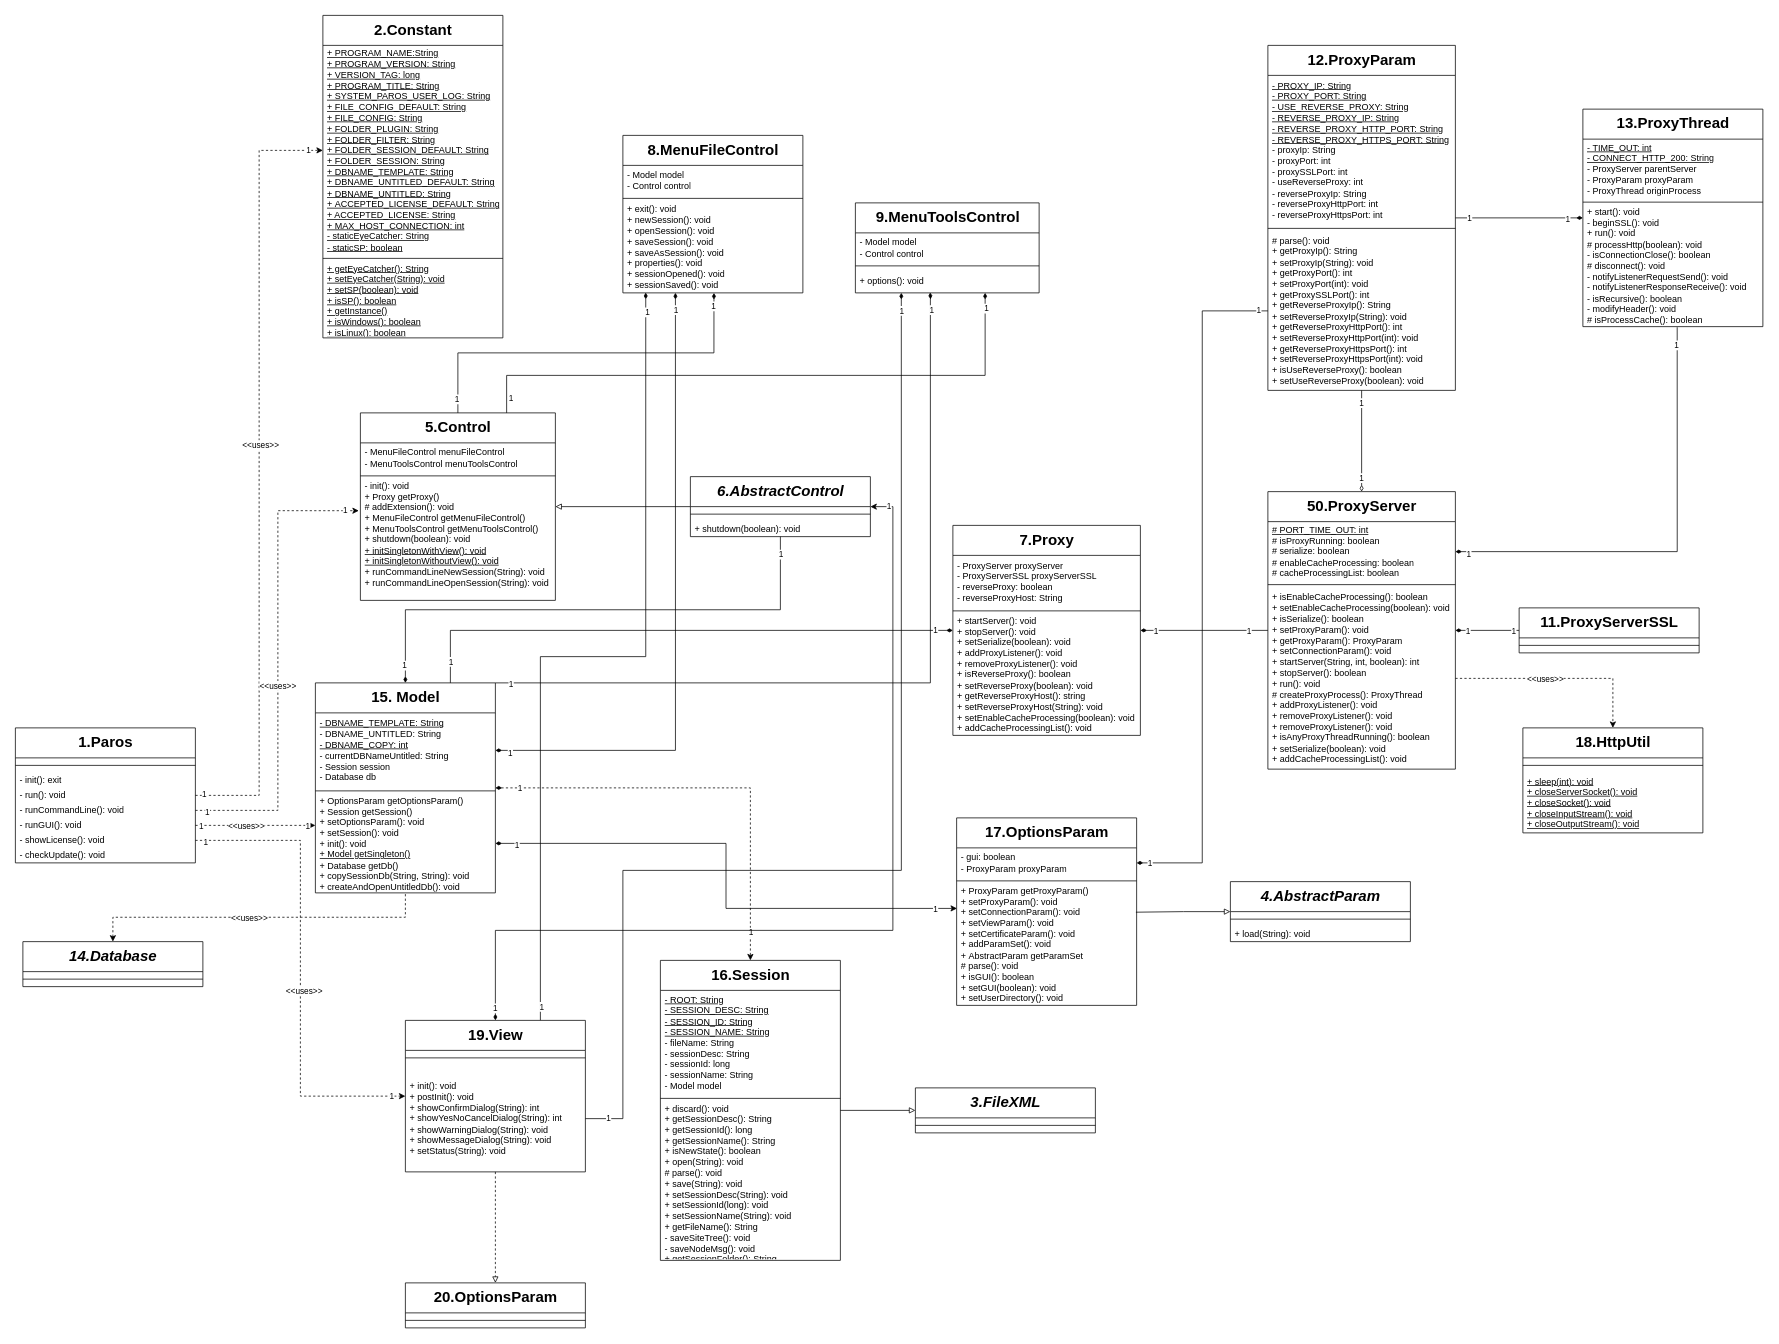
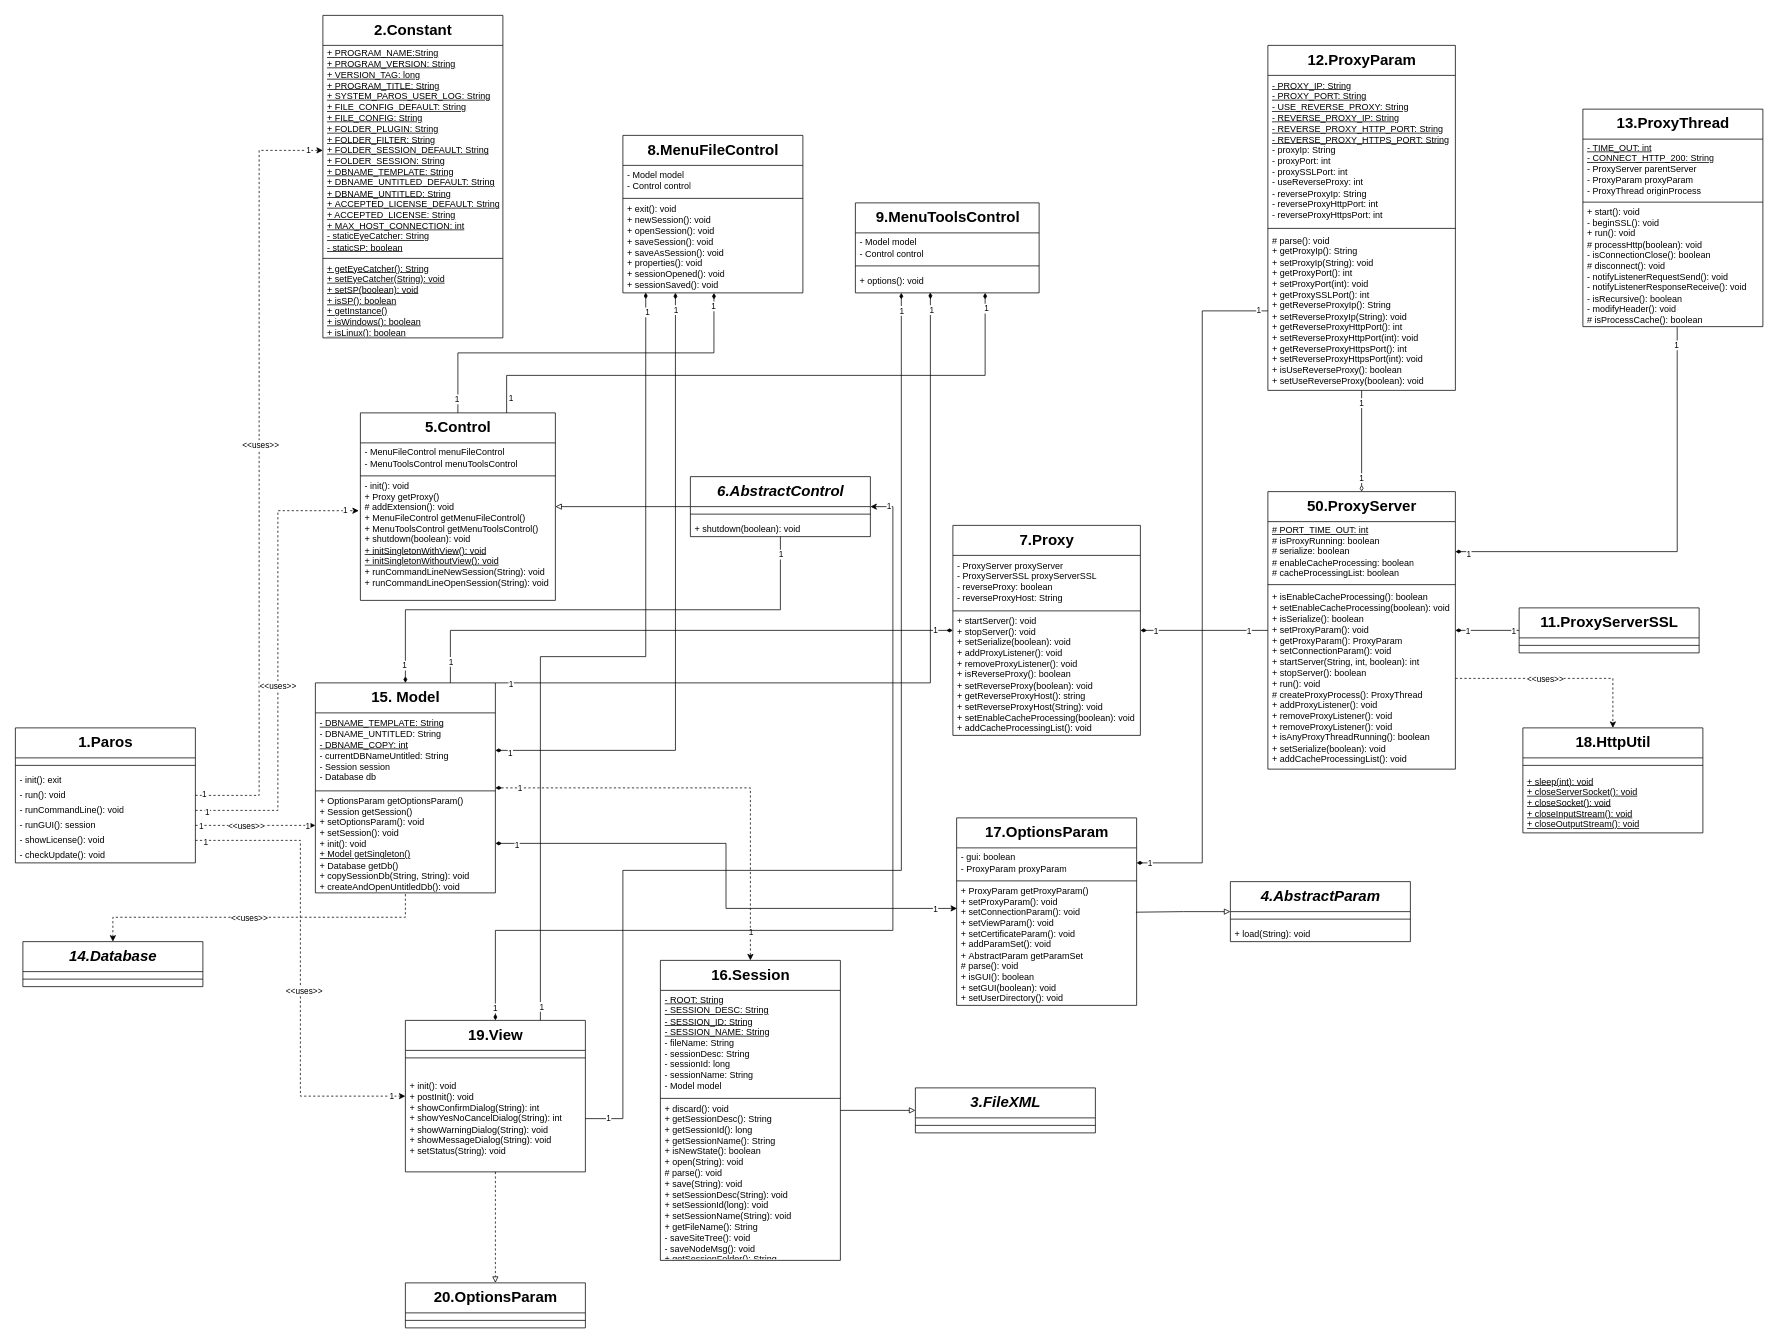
(1569, 218) -> none
(56, 825) -> (63, 825)
